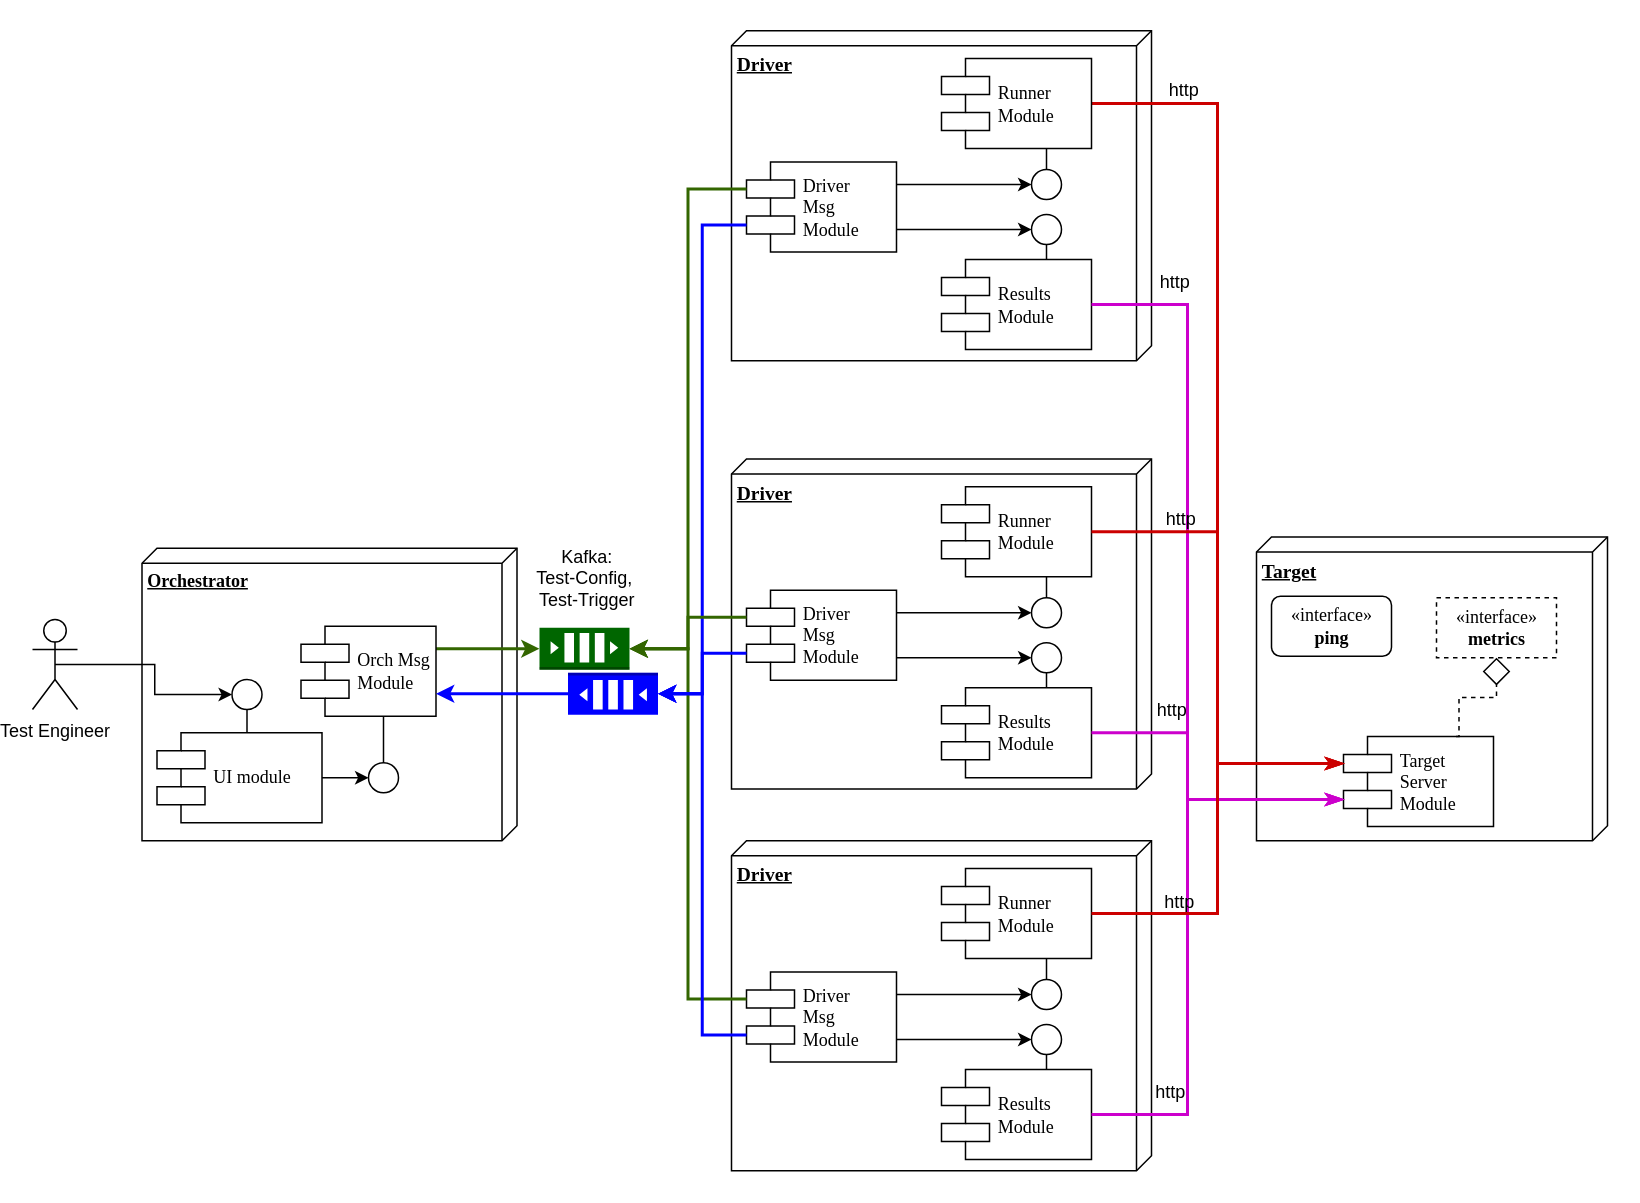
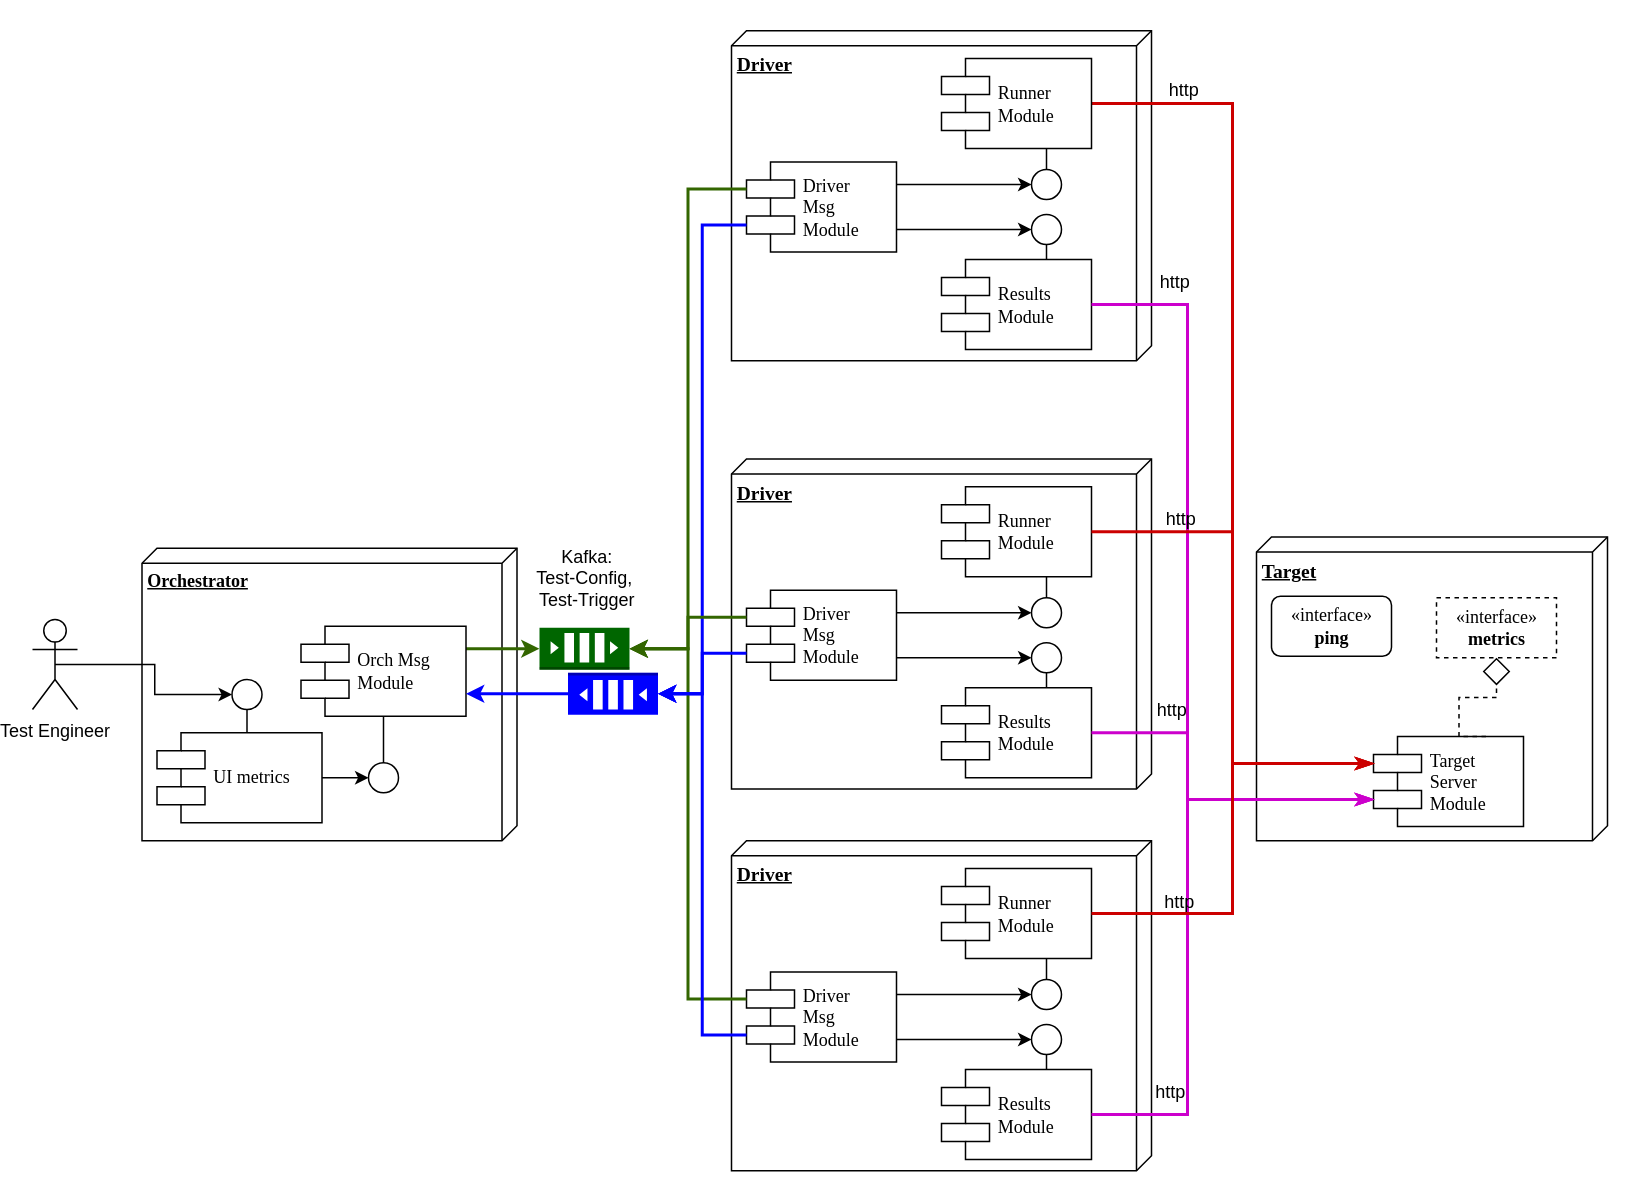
(368, 671) -> (383, 671)
(254, 778) -> (259, 778)
(1418, 782) -> (1448, 782)
